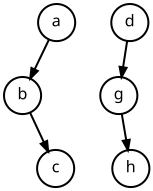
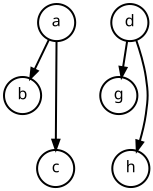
(37, 127) -> (56, 90)
(124, 127) -> (147, 90)
